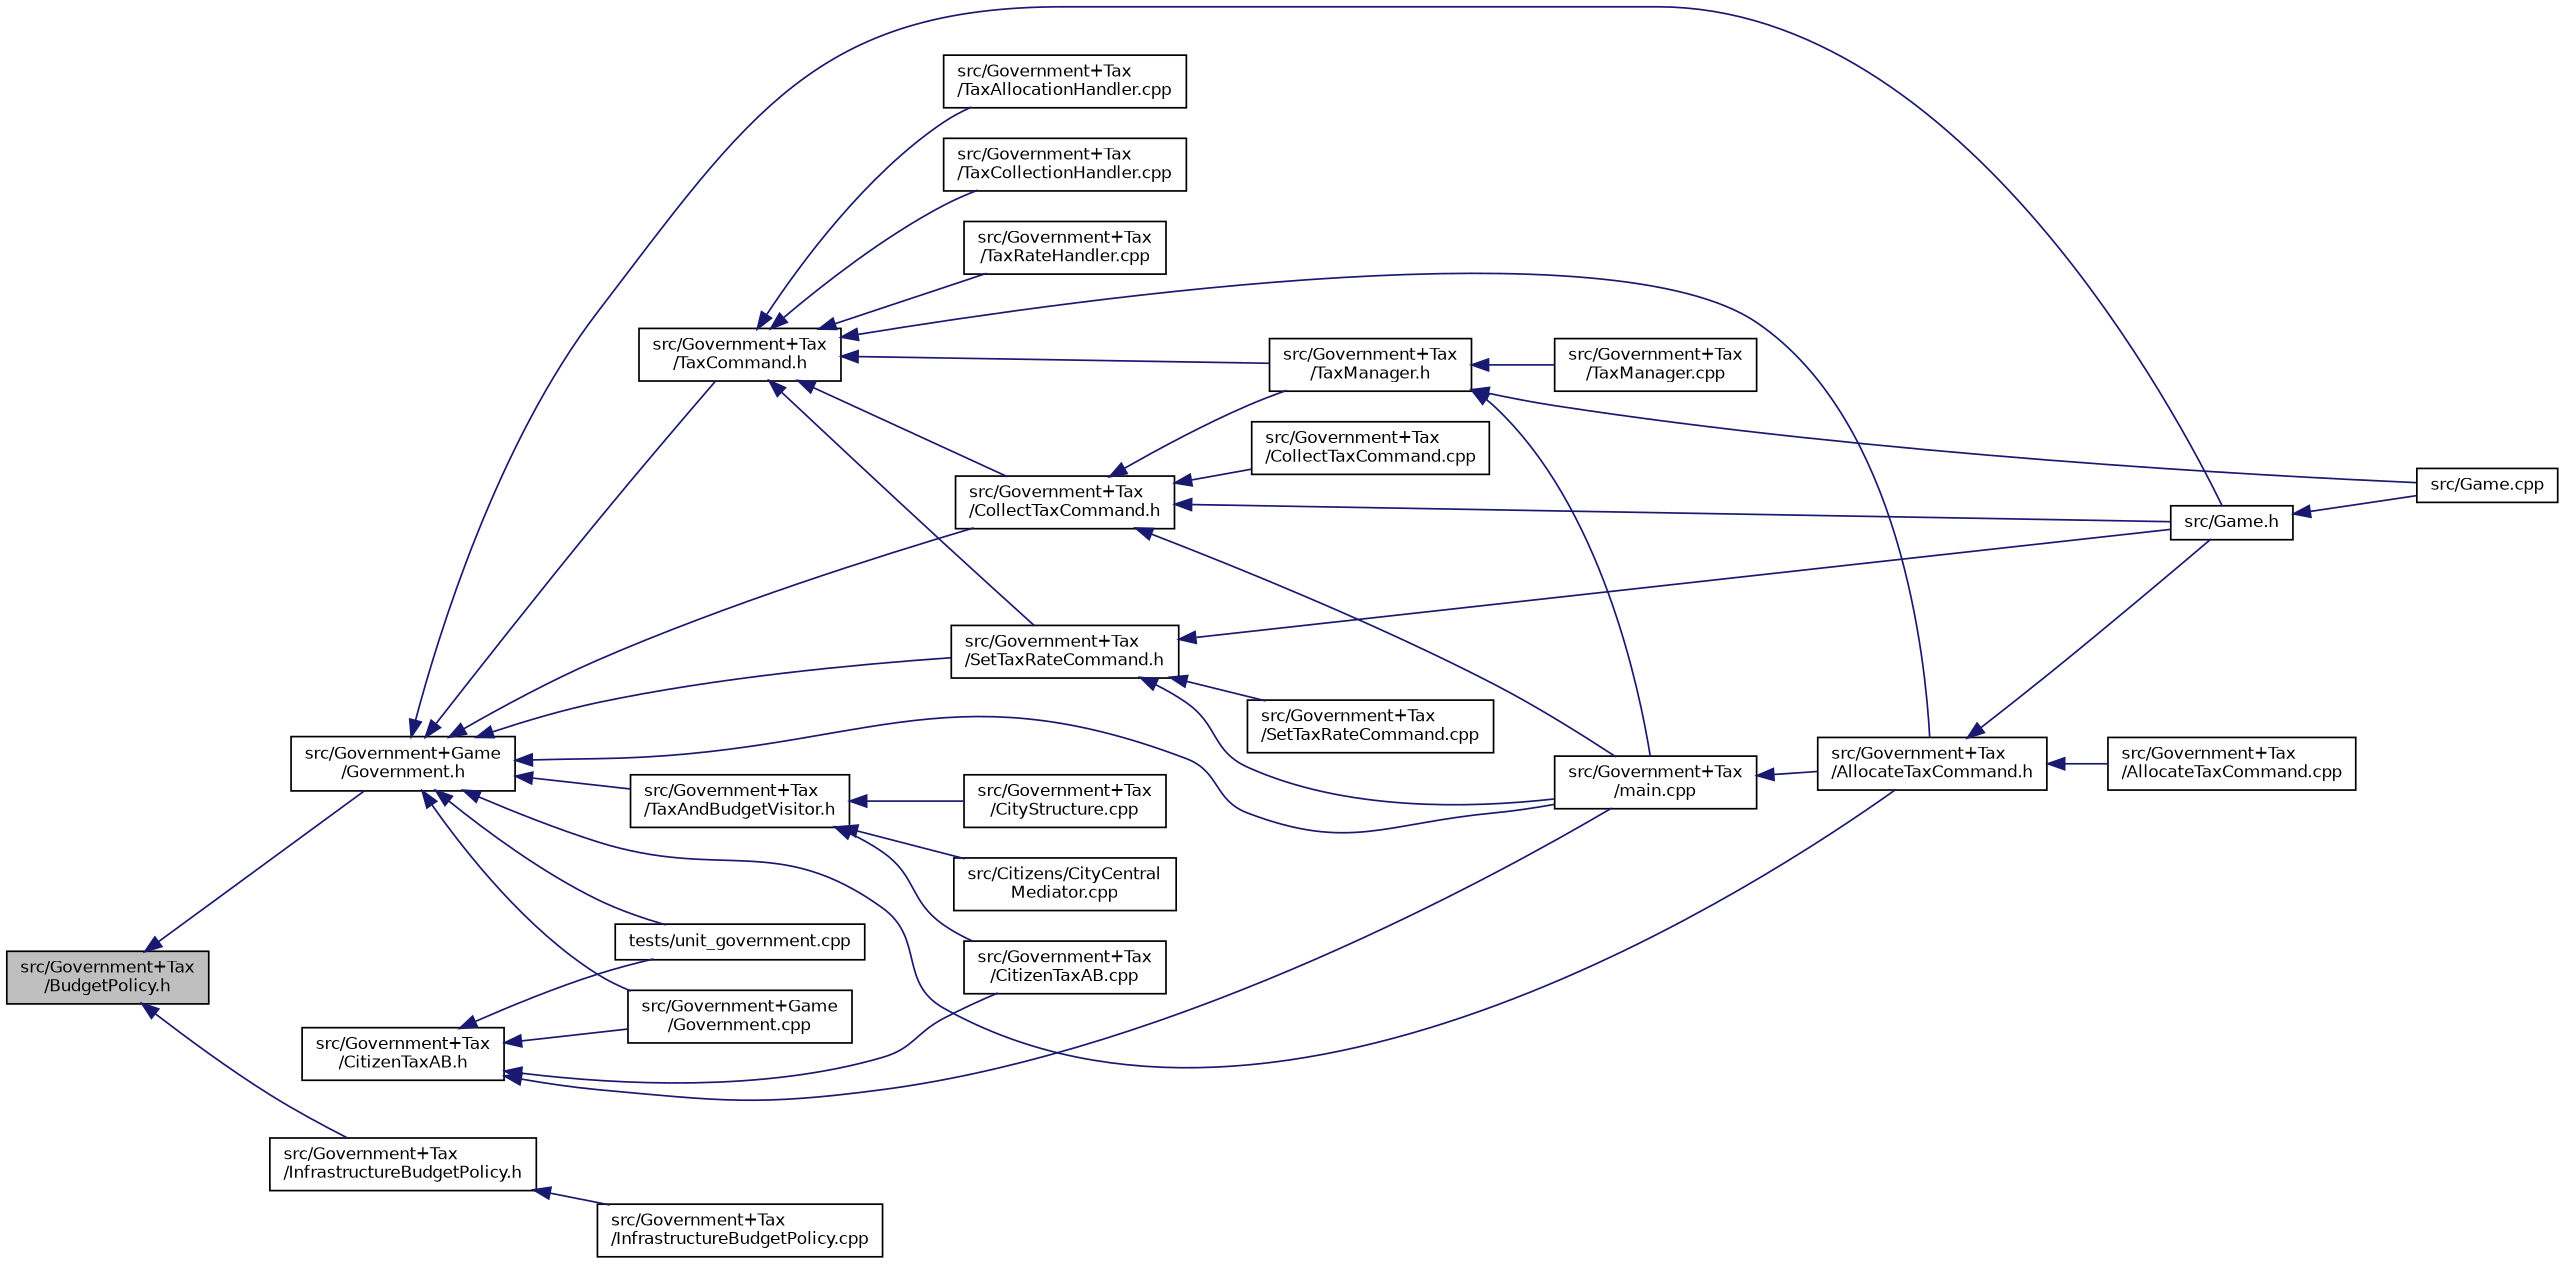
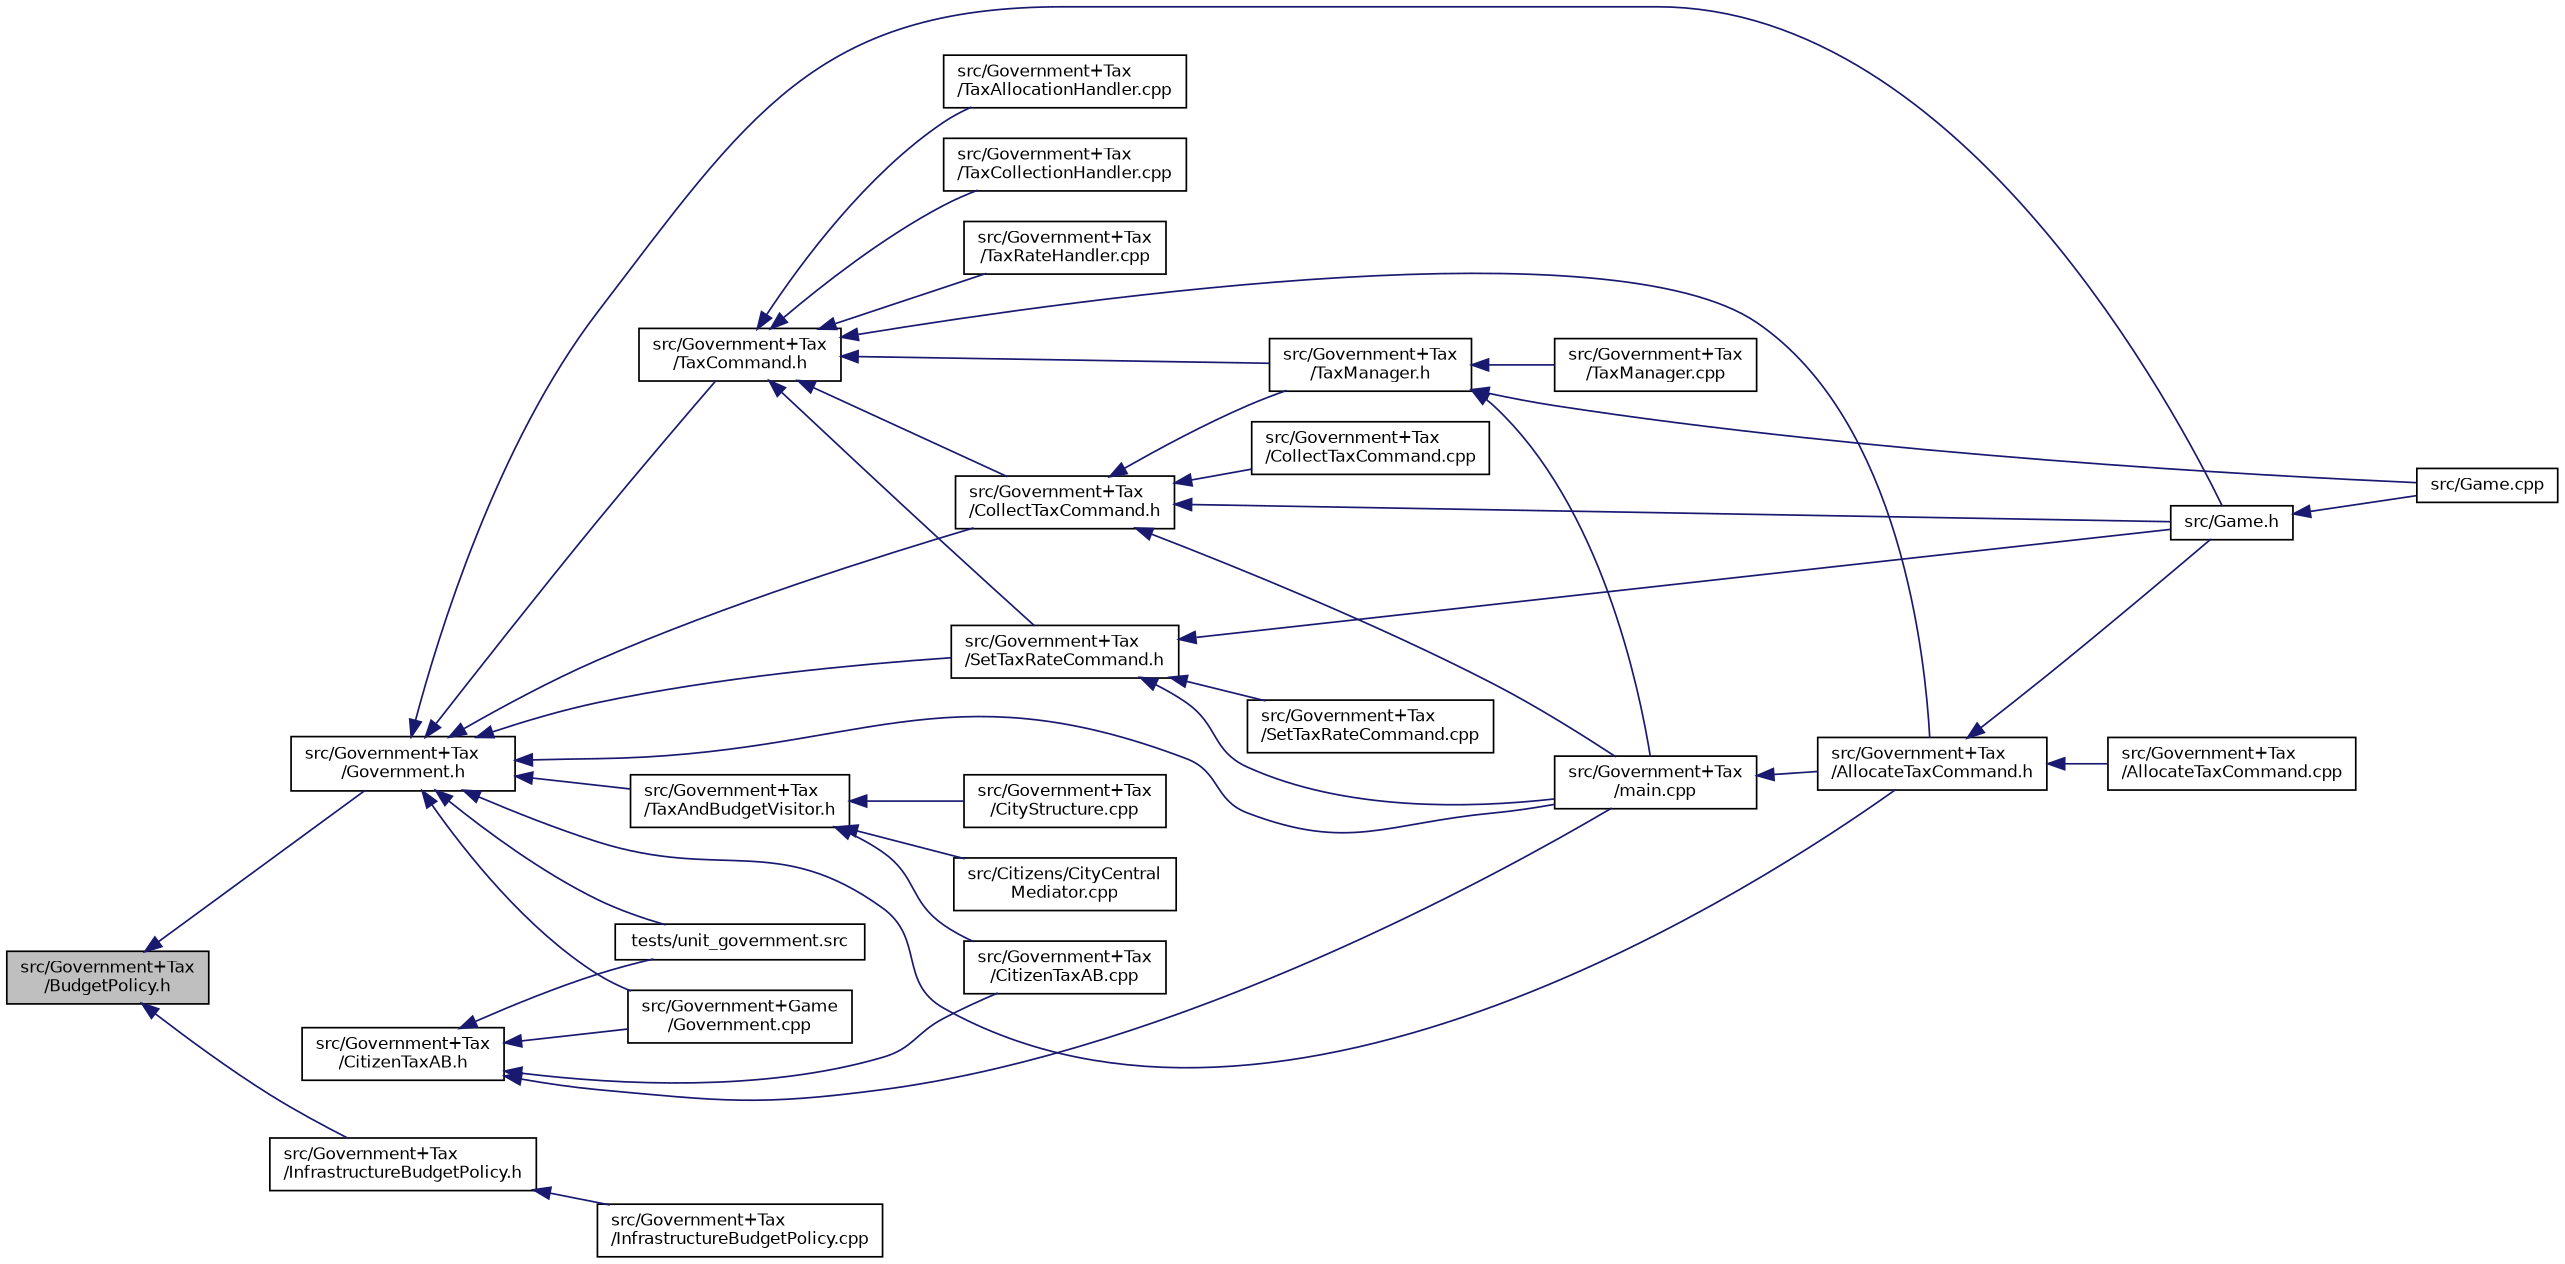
(403, 764) -> (403, 764)
(740, 942) -> (740, 942)
